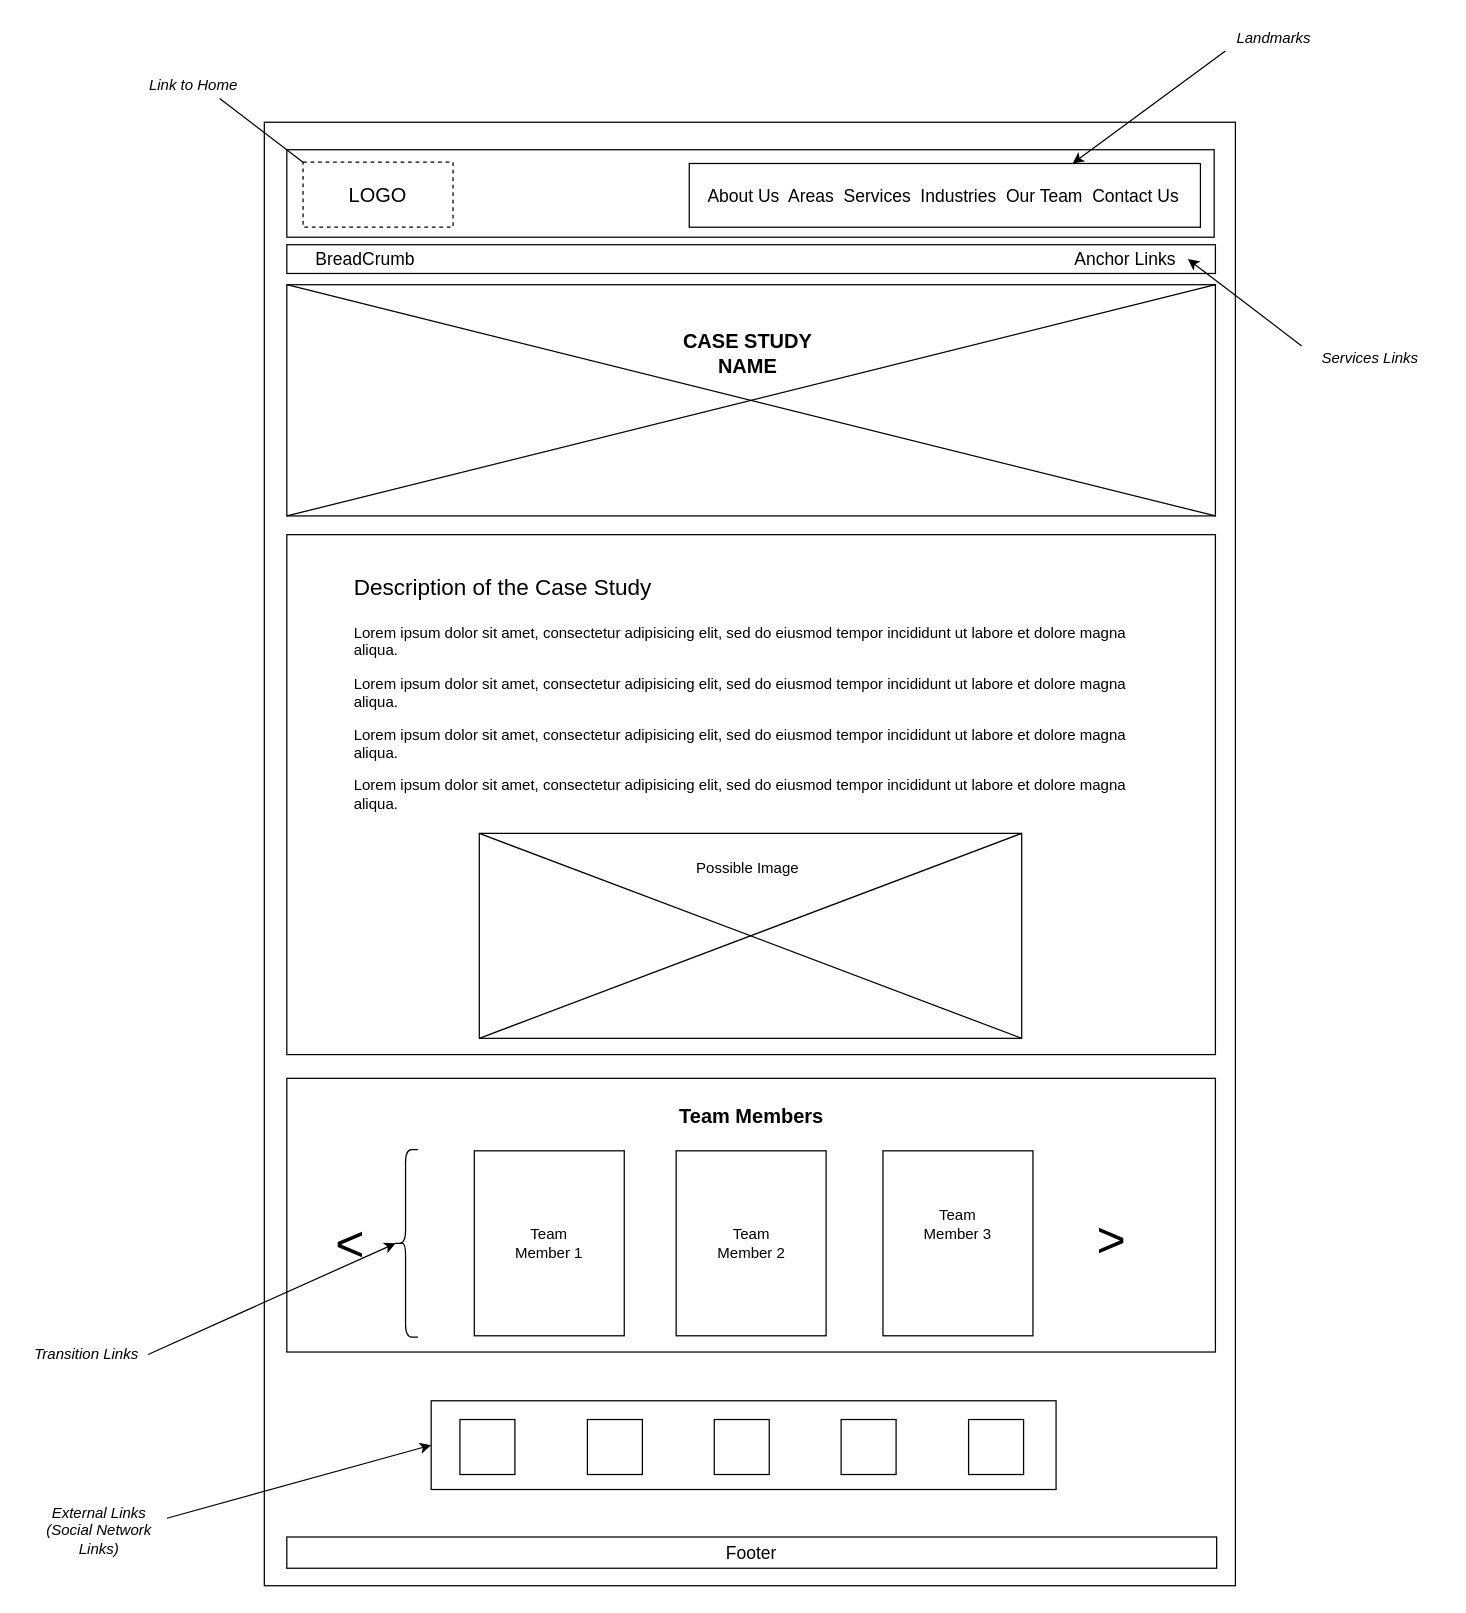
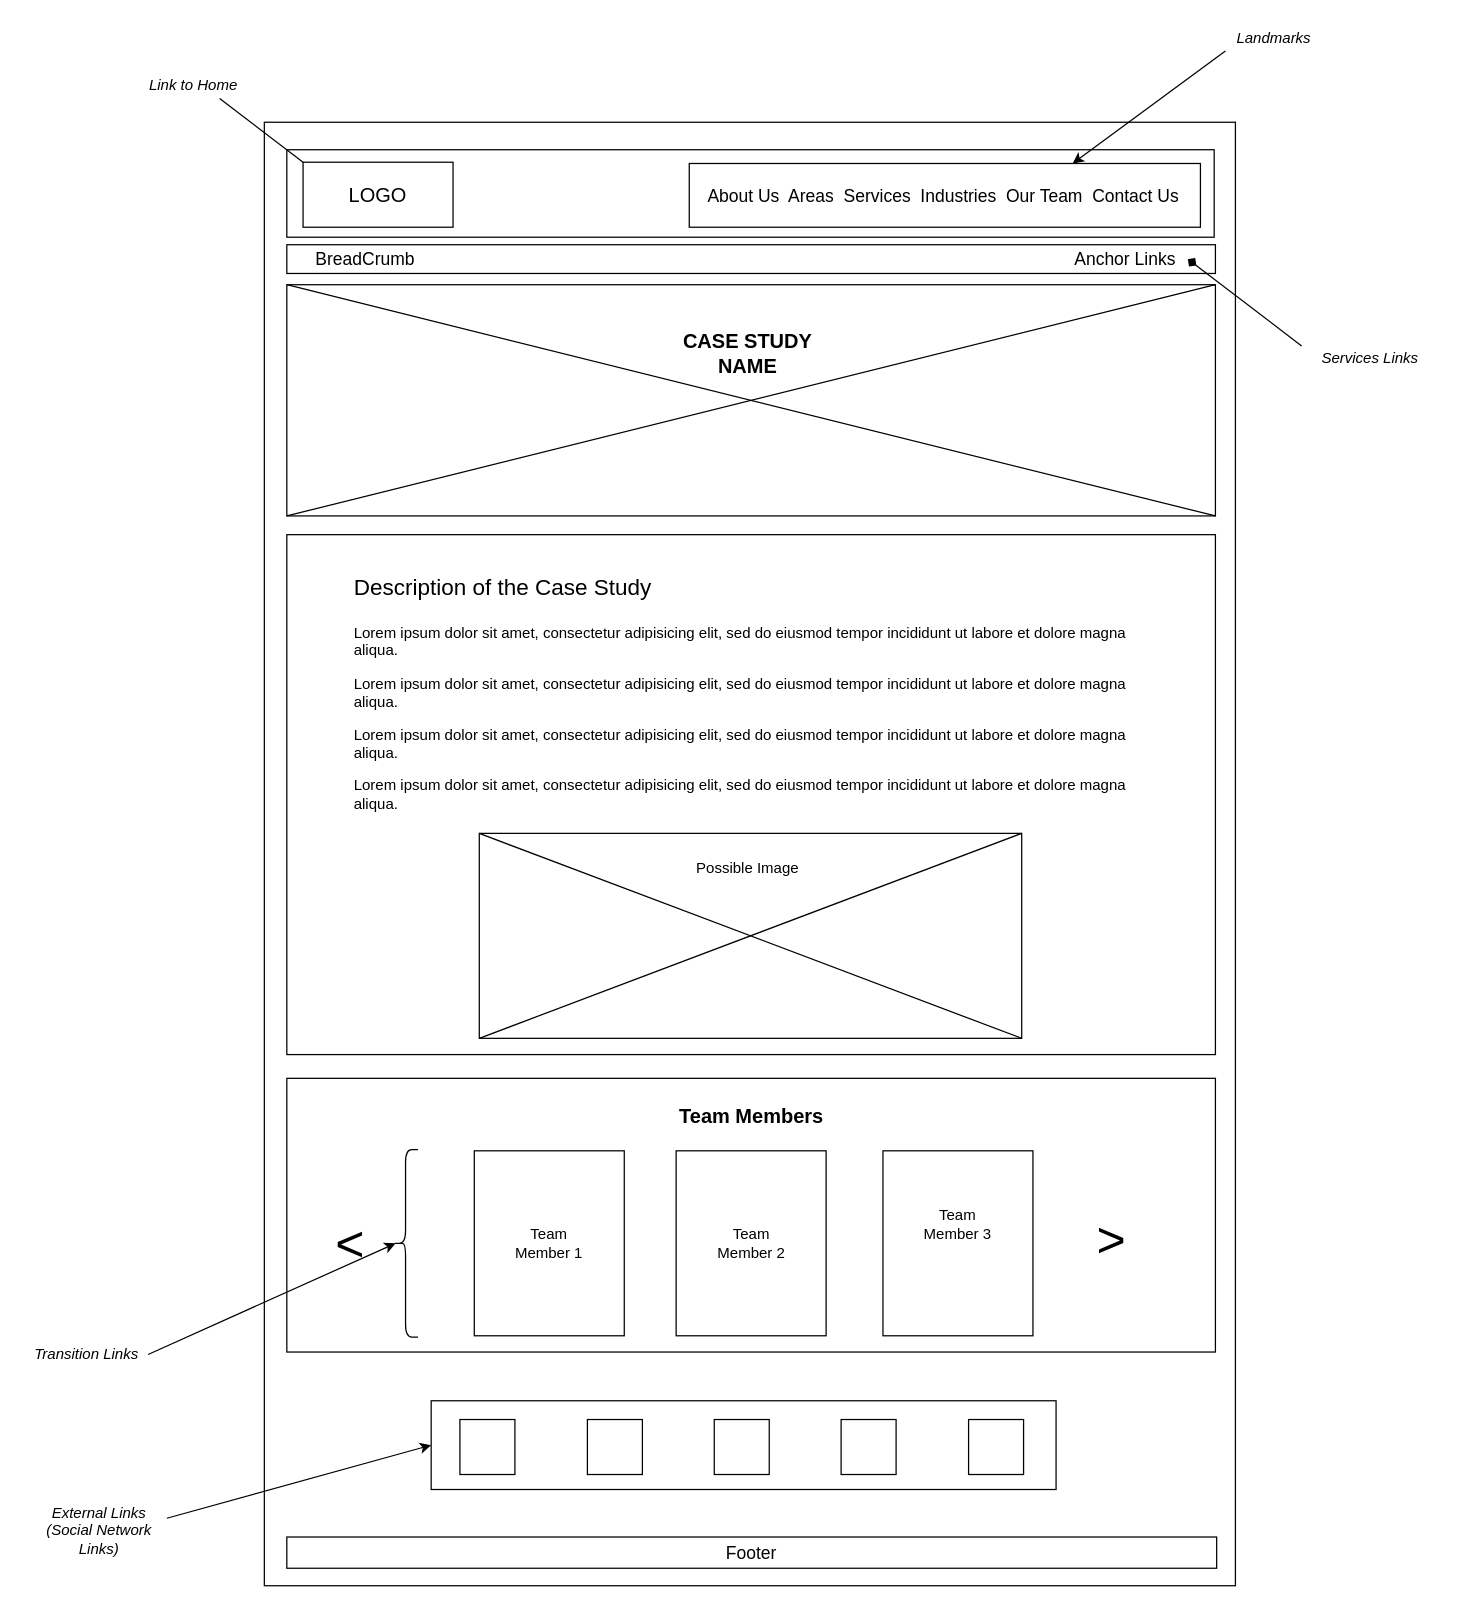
(378, 194) -> (378, 194)
(1196, 265) -> (1197, 265)
